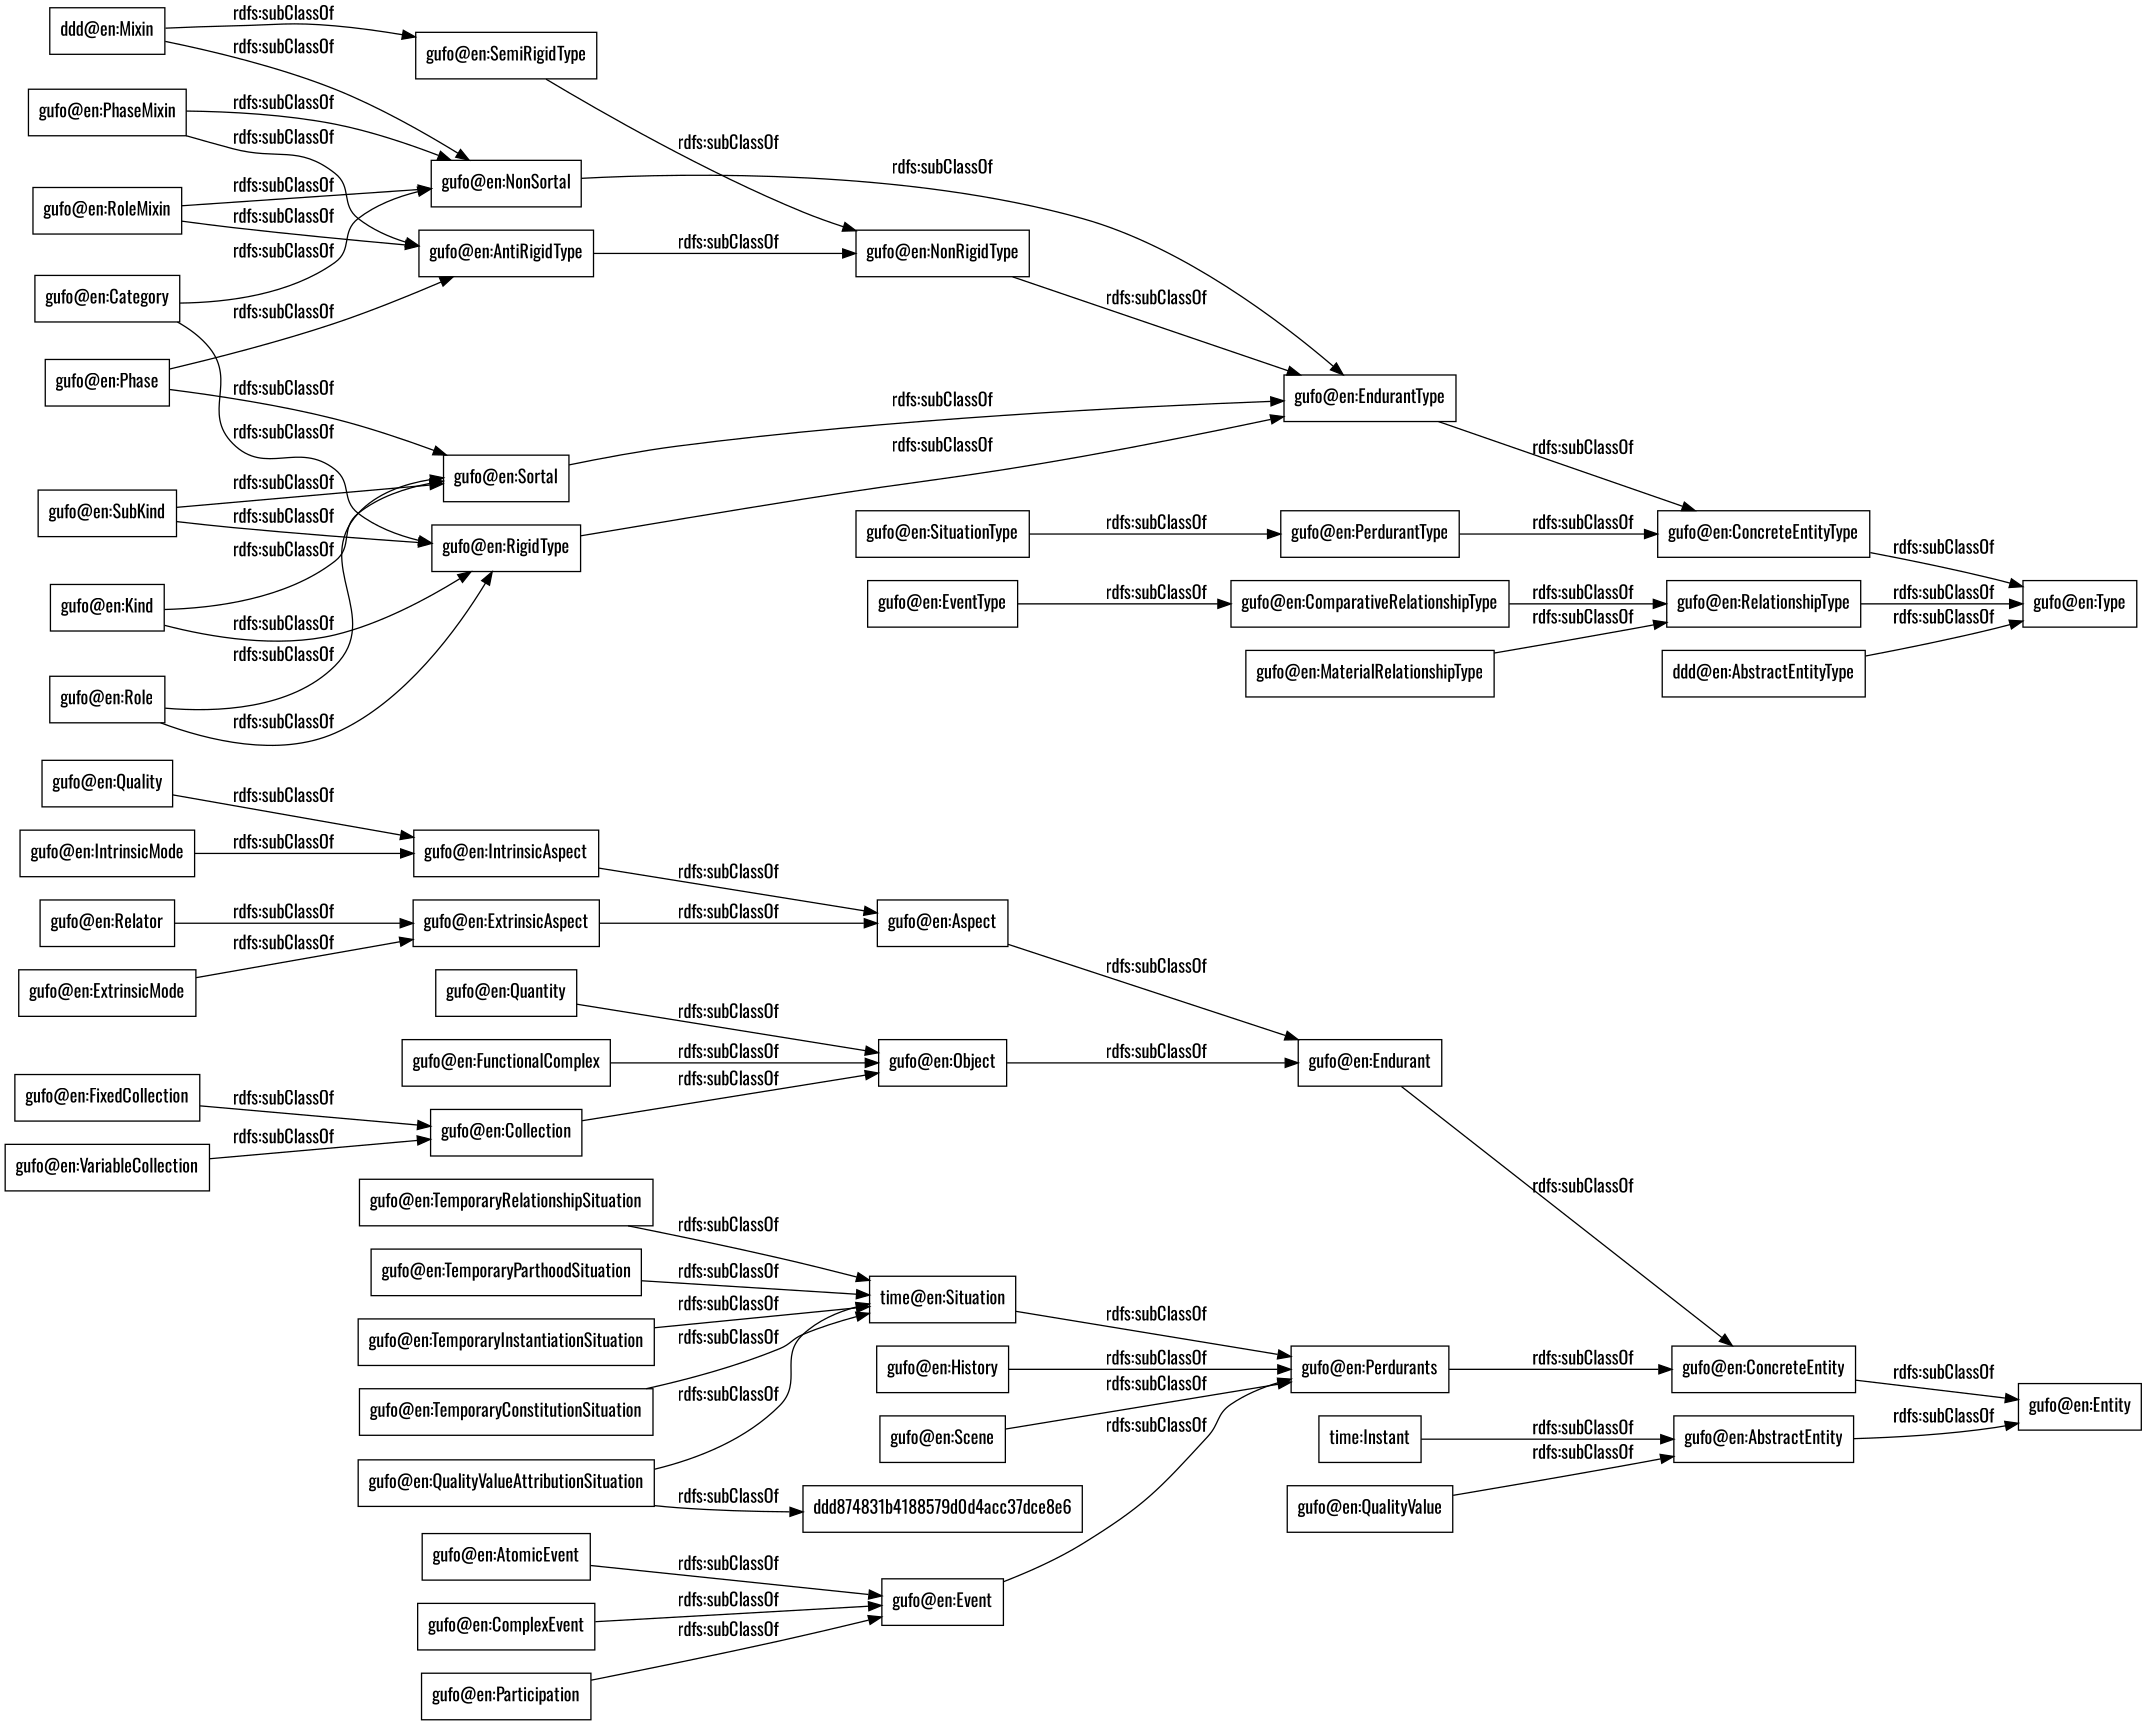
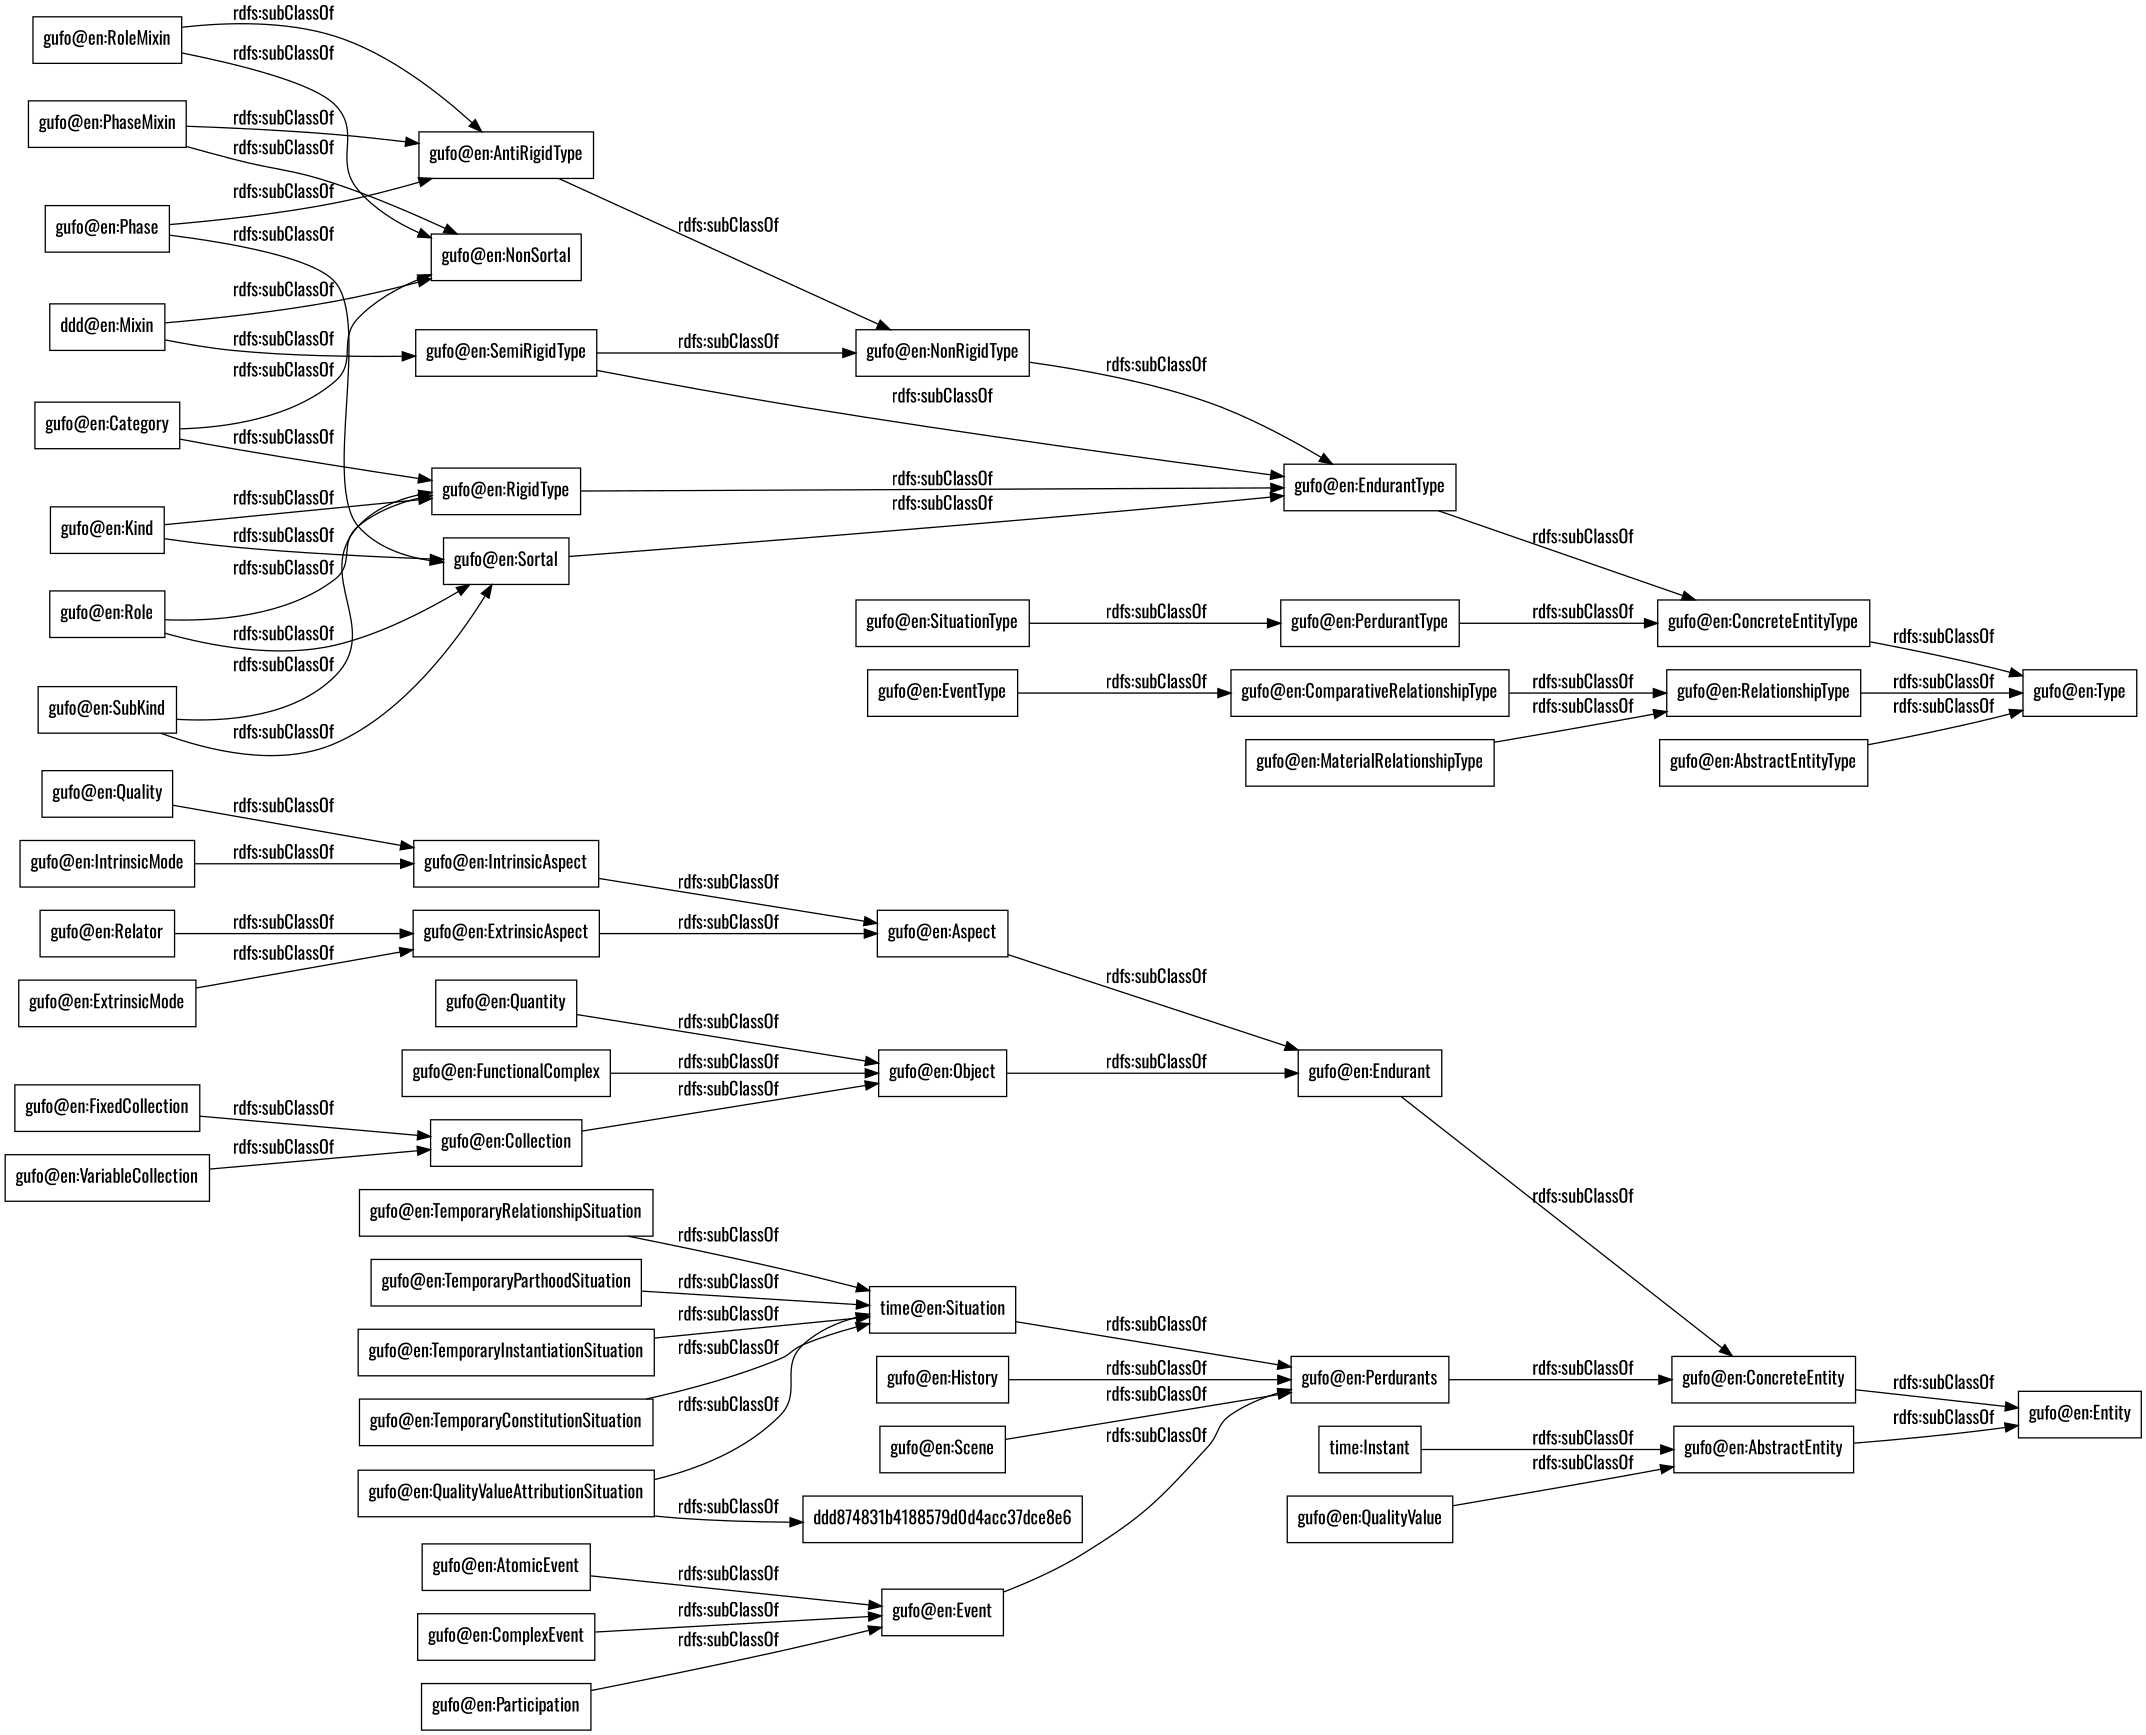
(979, 196) -> (933, 428)
(1764, 674) -> (1764, 763)
